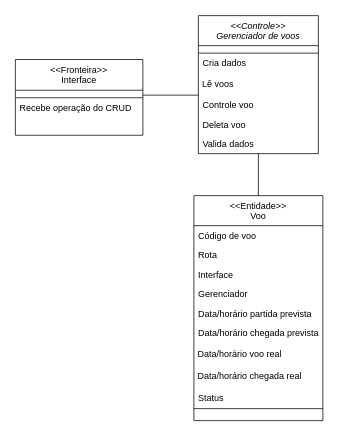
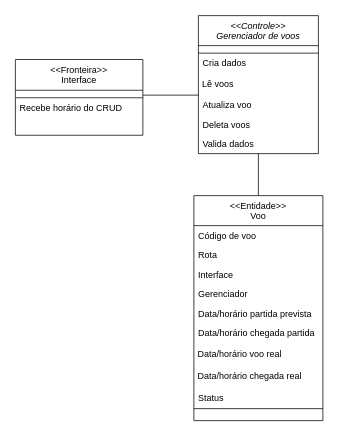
(230, 105) -> (229, 105)
(74, 108) -> (70, 108)
(225, 125) -> (228, 125)
(266, 333) -> (264, 333)
